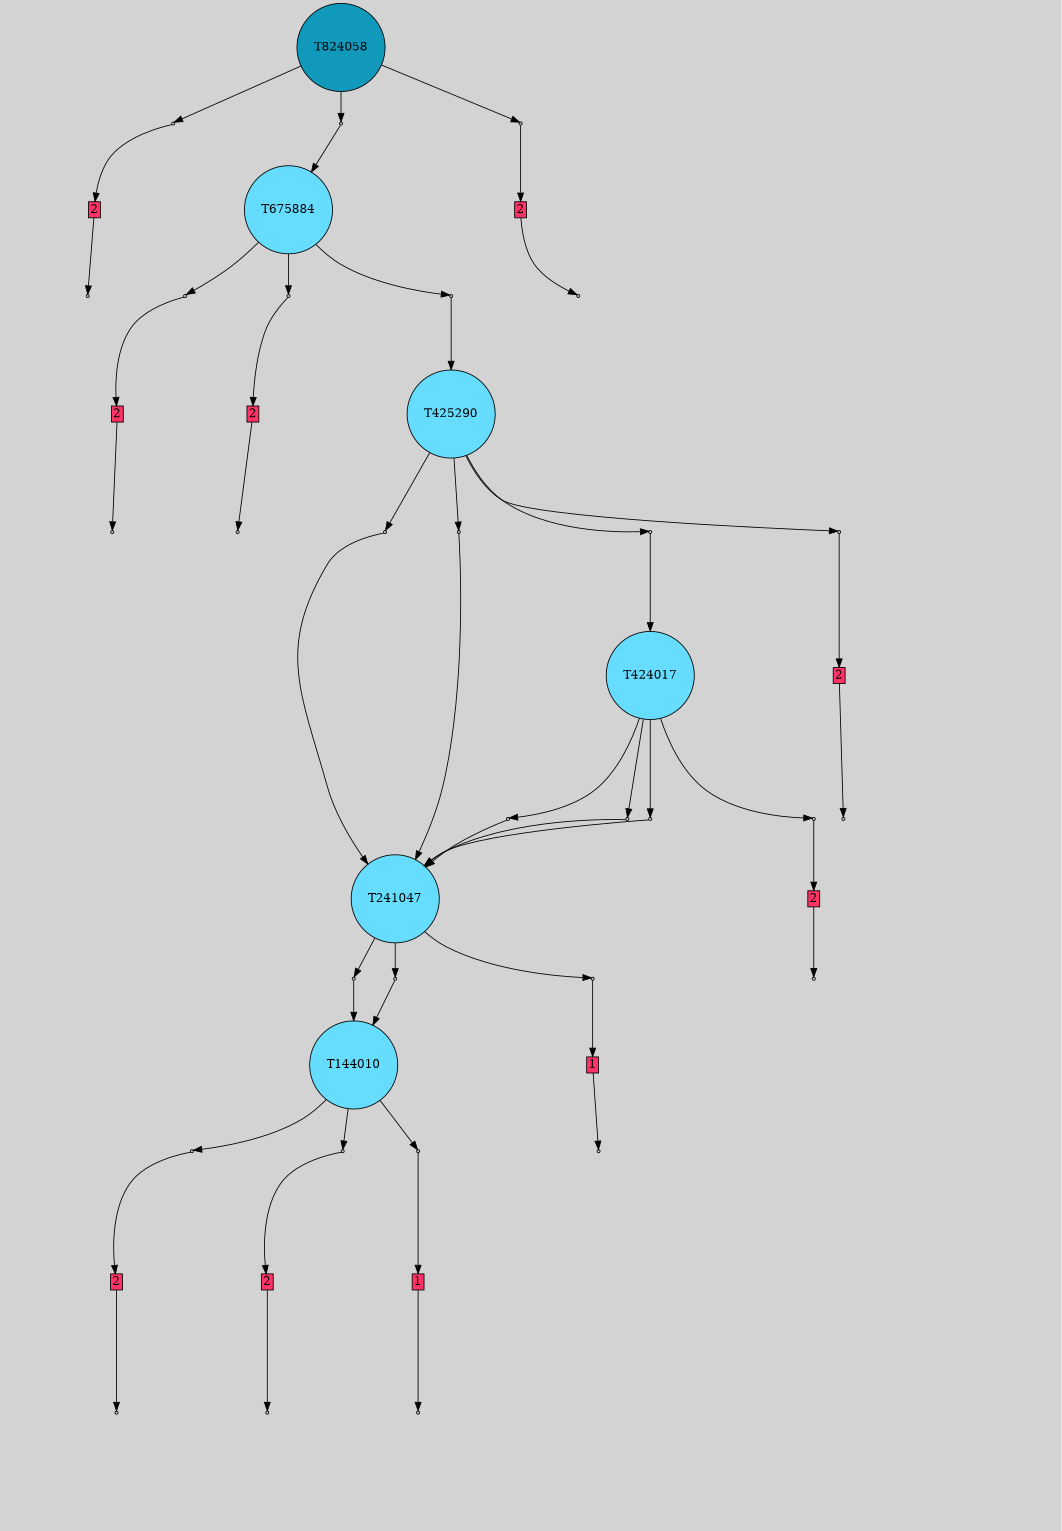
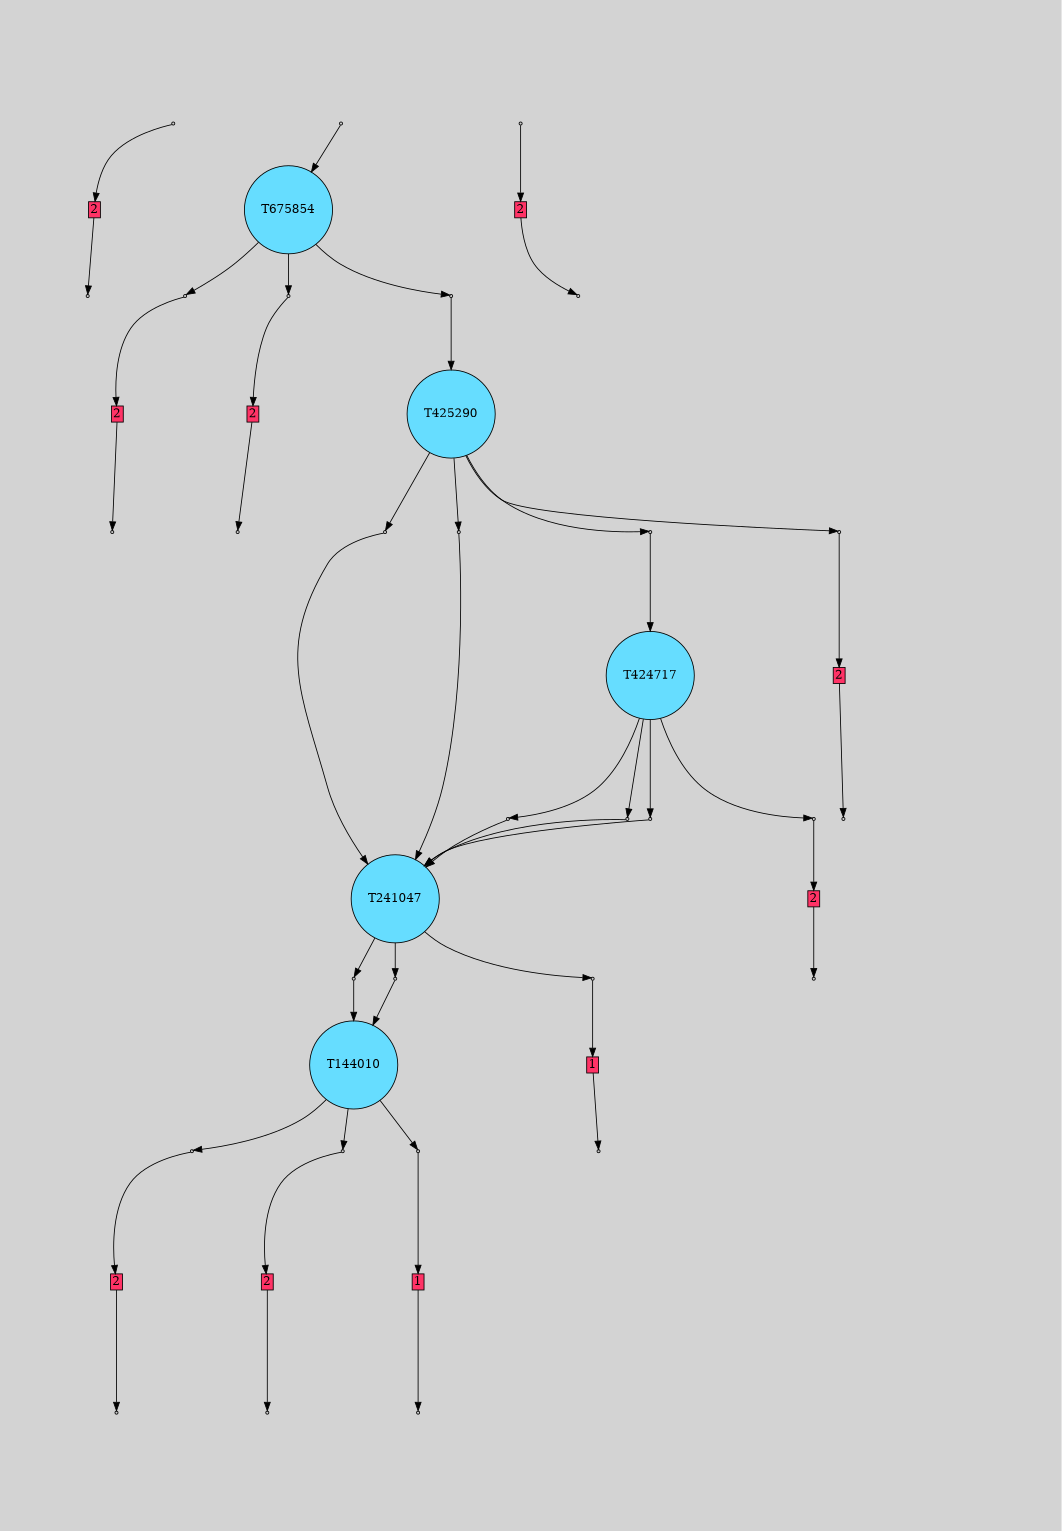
(341, 47) -> none
(288, 210) -> (288, 210)
(650, 675) -> (650, 675)
